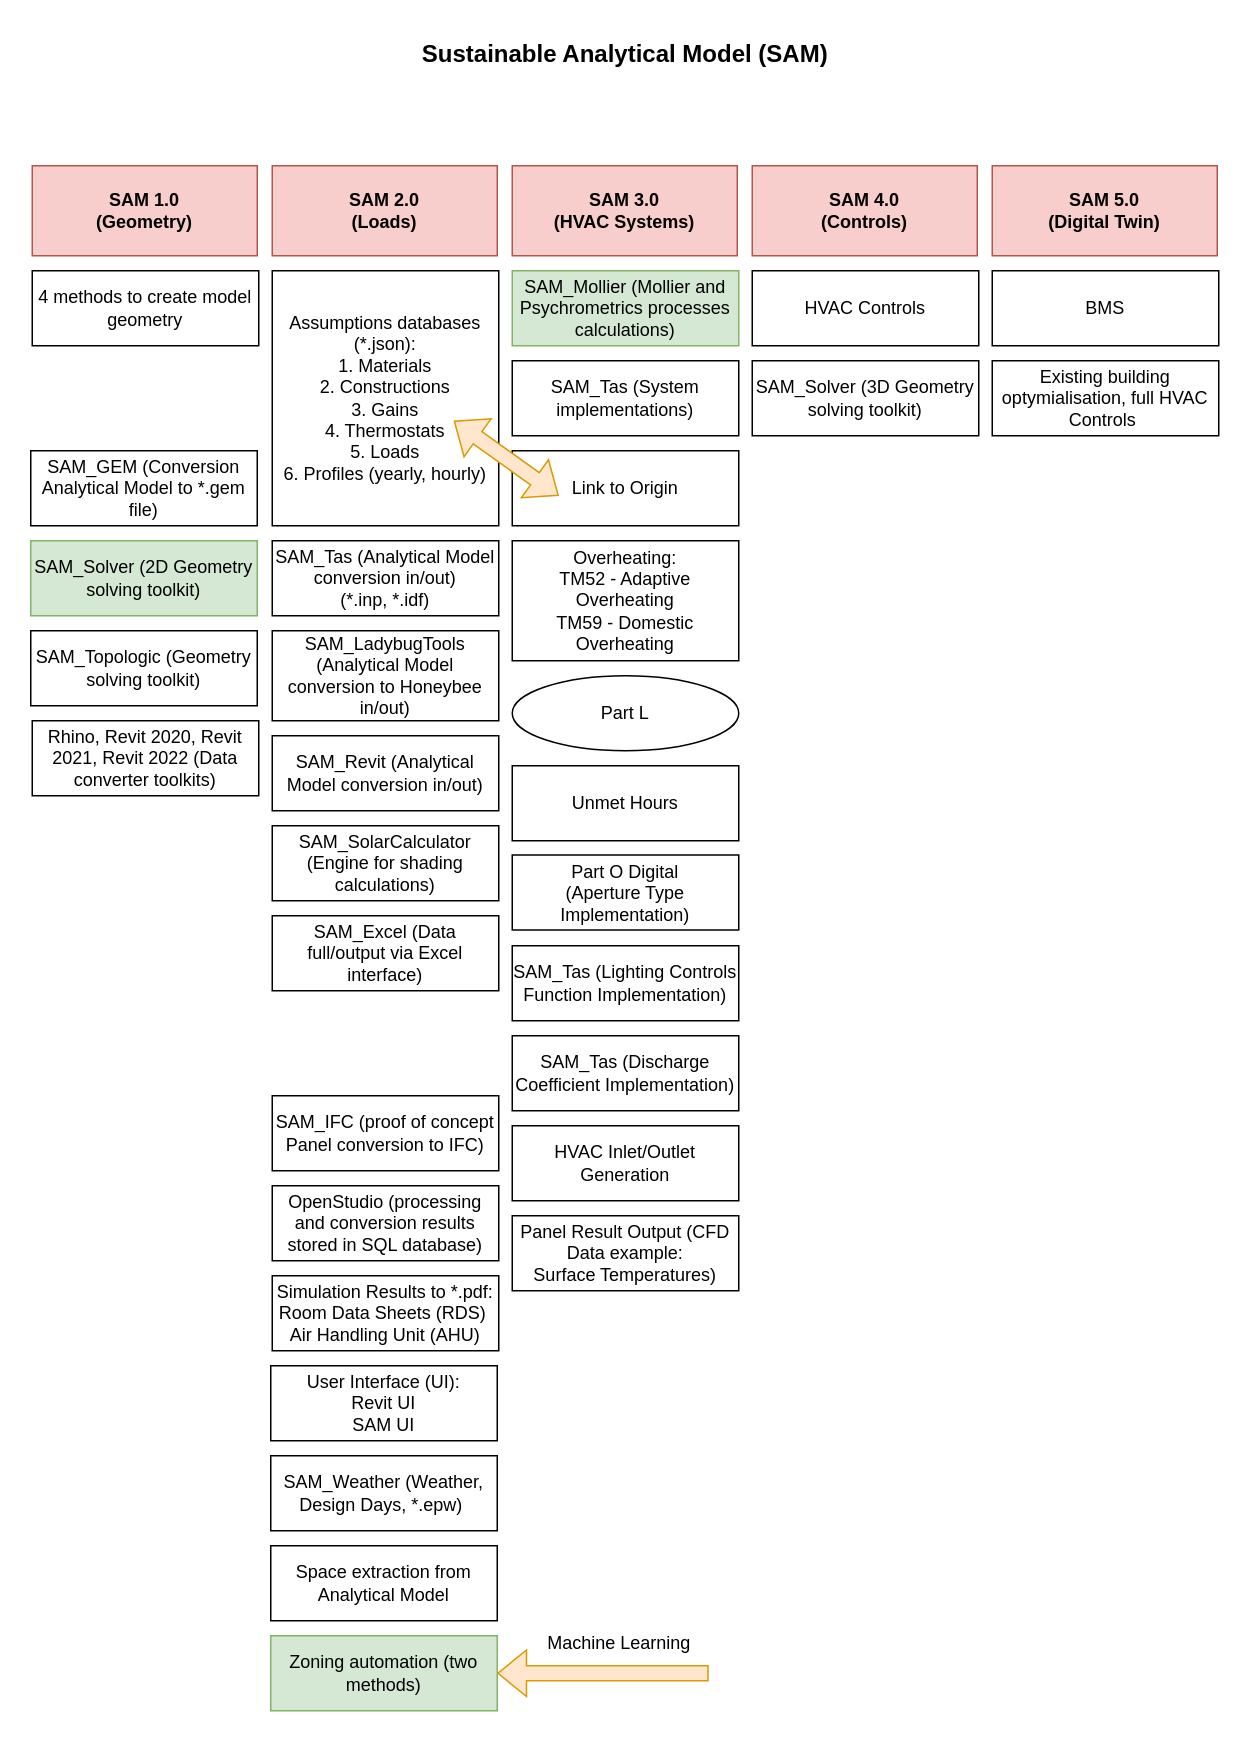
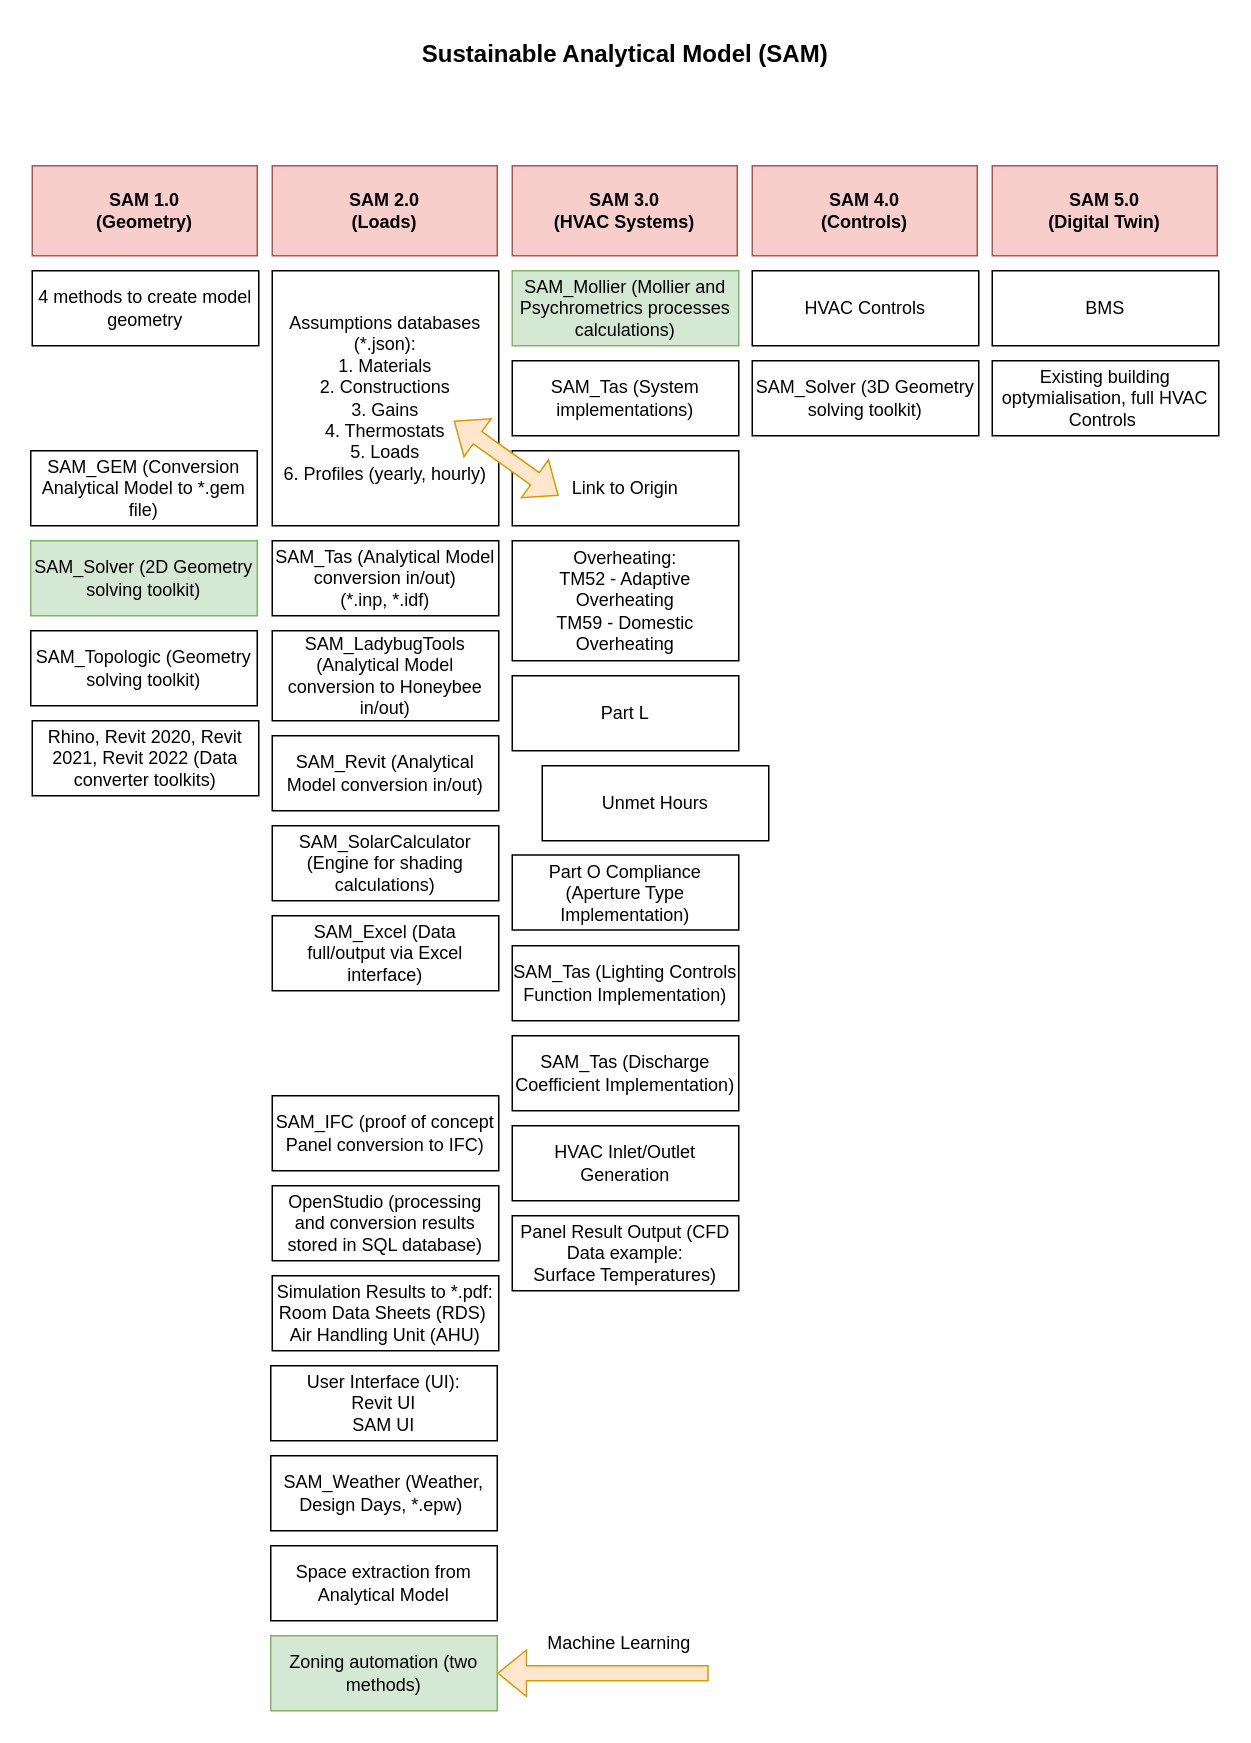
(626, 713) -> (626, 713)
(626, 803) -> (656, 803)
(626, 893) -> (626, 893)
